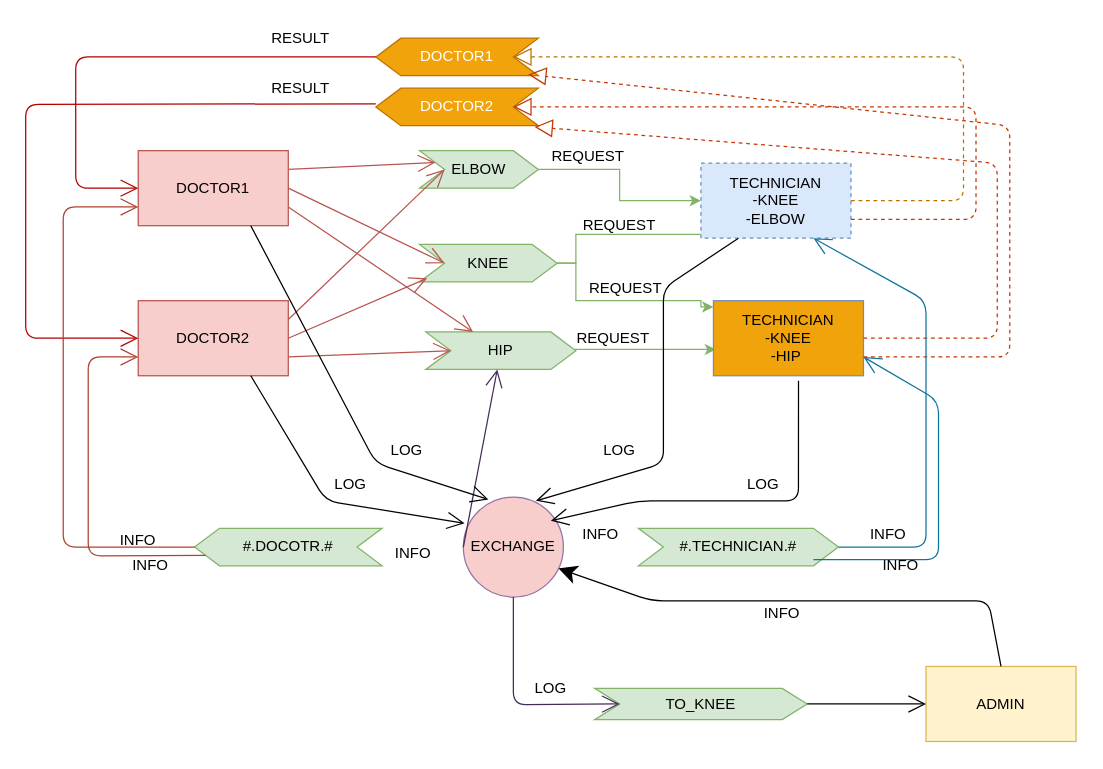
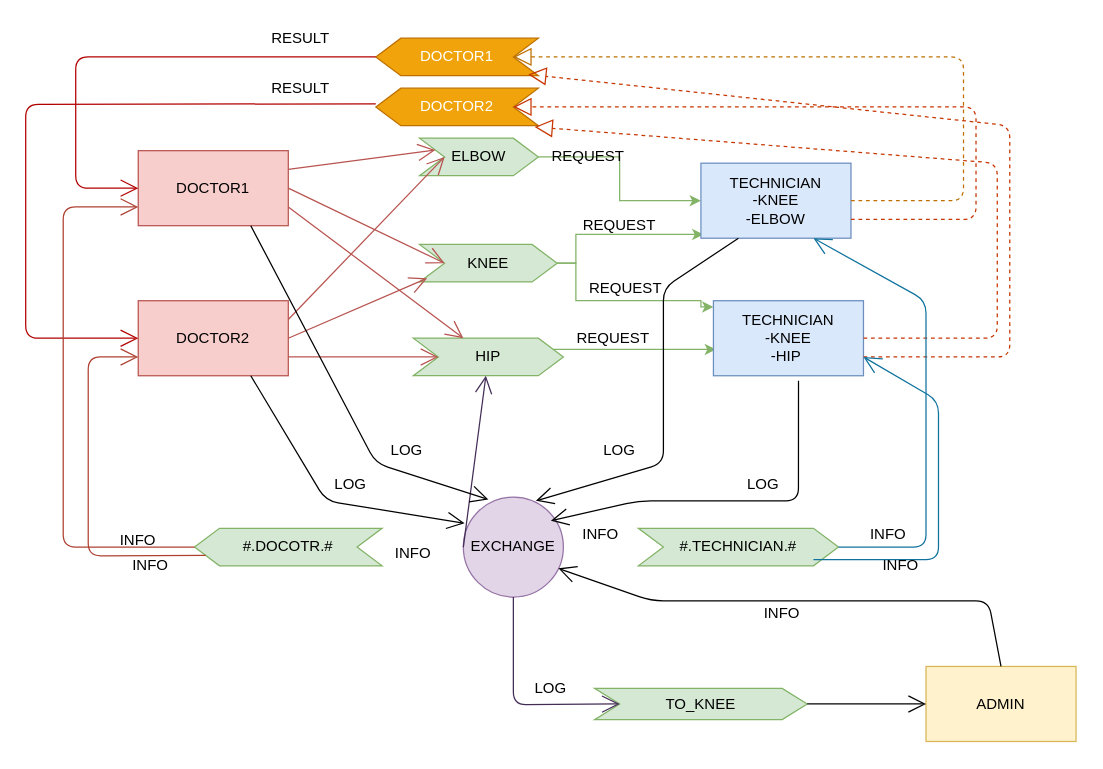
(479, 169) -> (479, 157)
(776, 201) -> (776, 201)
(697, 234) -> (693, 234)
(788, 338) -> (788, 338)
(501, 351) -> (488, 357)
(513, 547) -> (513, 547)
(572, 573) -> (567, 571)
